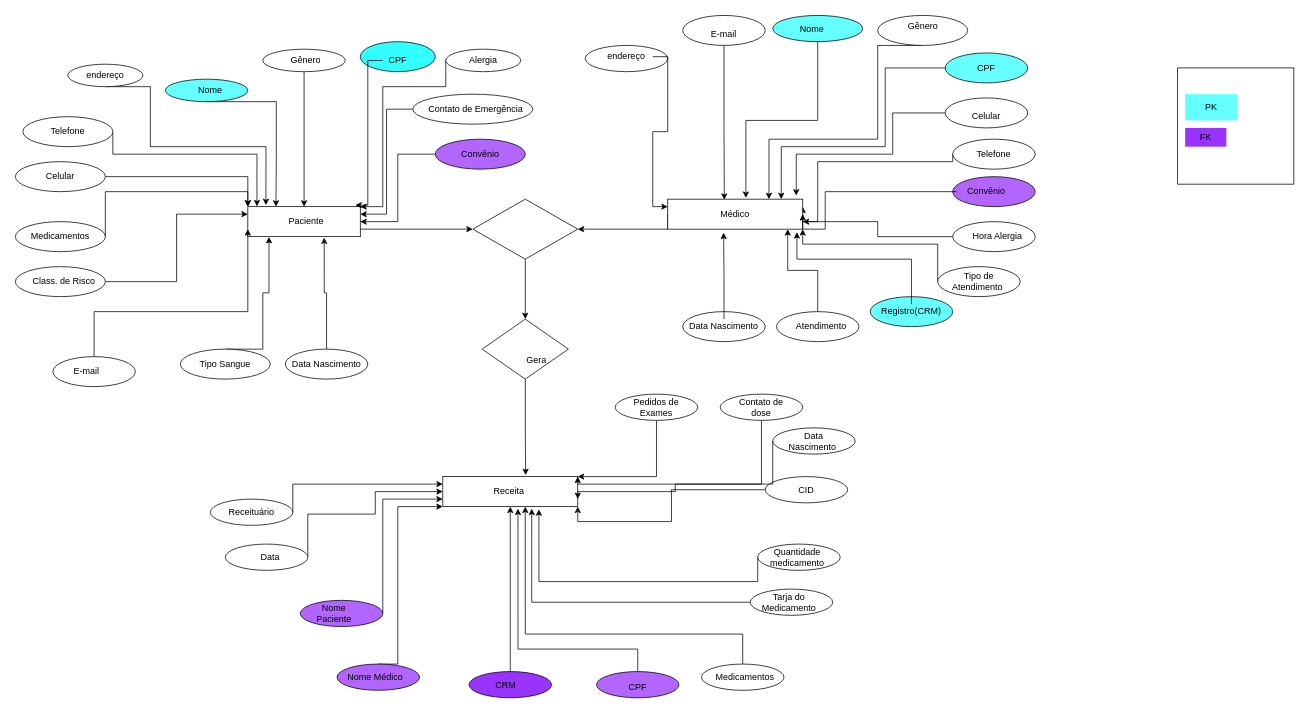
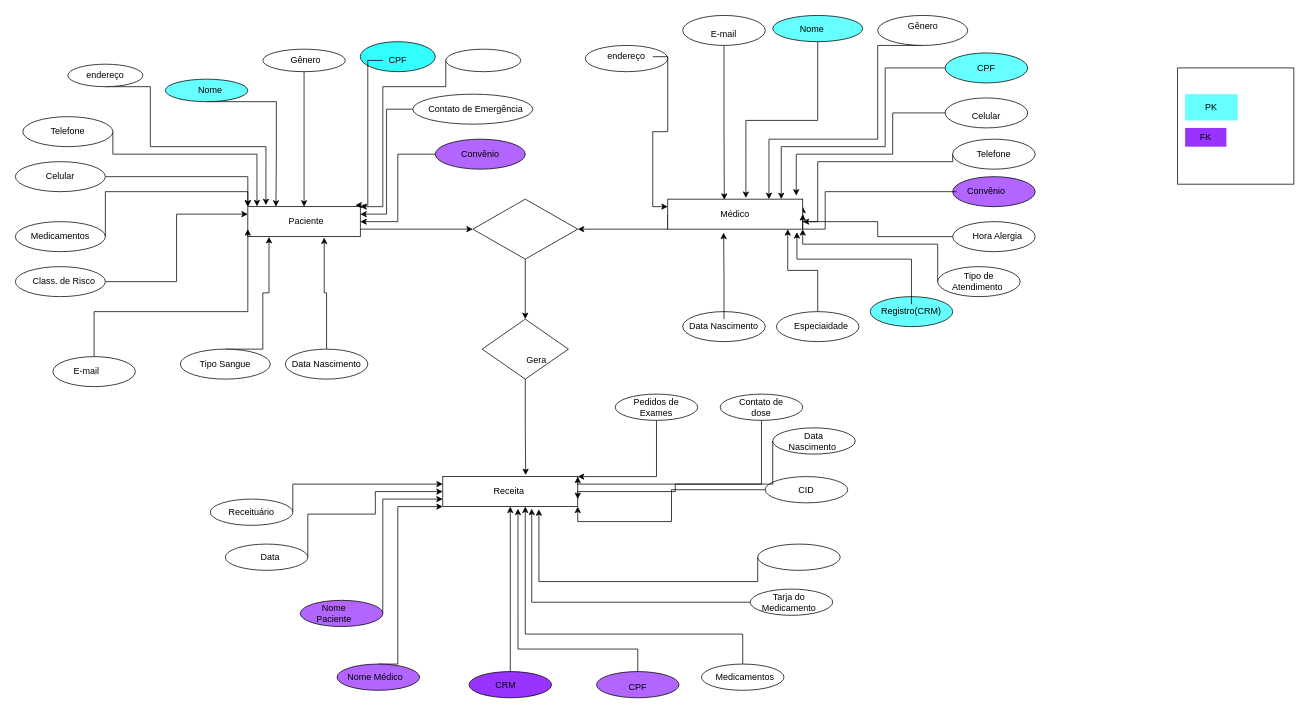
(483, 60) -> none
(822, 327) -> (822, 327)
(798, 557) -> none
